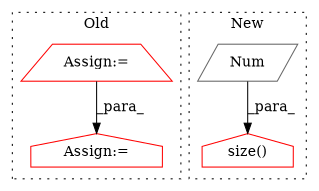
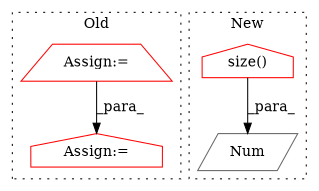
(248, 102) -> (248, 100)
